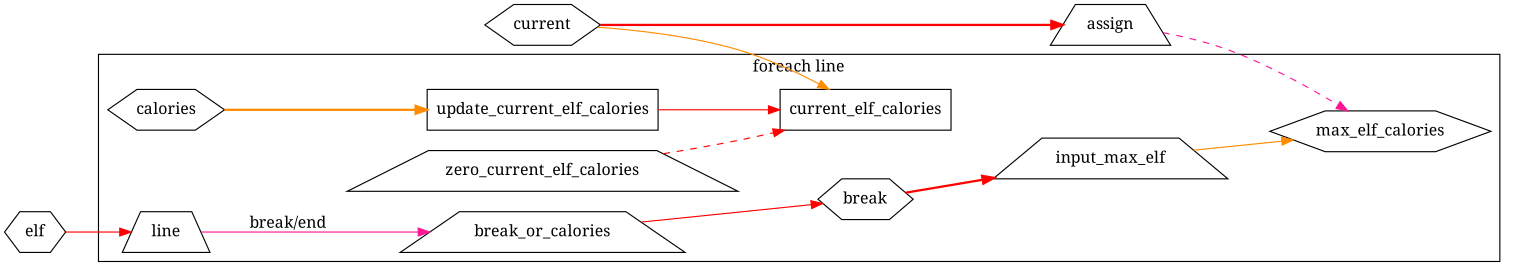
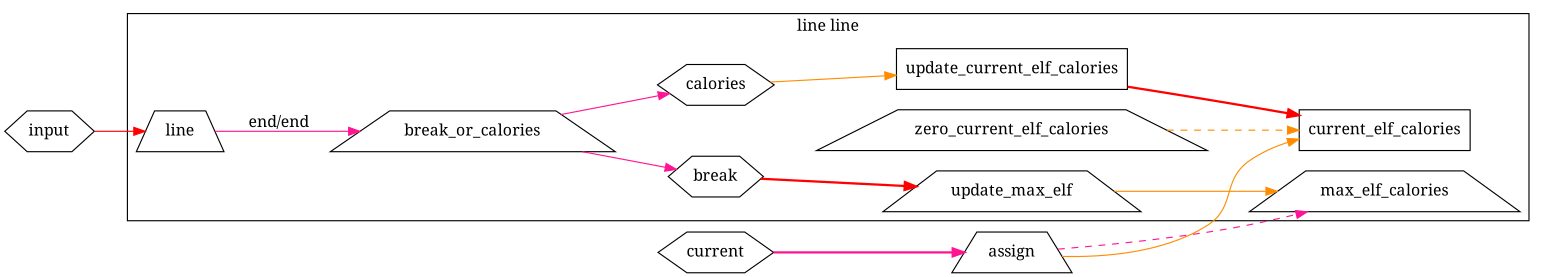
(826, 25) -> (863, 252)
(712, 43) -> (1221, 212)
(799, 67) -> (828, 27)
none -> (610, 105)
(320, 110) -> (827, 79)
(713, 110) -> (1208, 100)
(1380, 131) -> (1385, 191)
(718, 144) -> (1227, 130)
(1110, 158) -> (1012, 191)
(726, 213) -> (624, 159)
(286, 224) -> (277, 123)
(35, 232) -> (50, 131)
